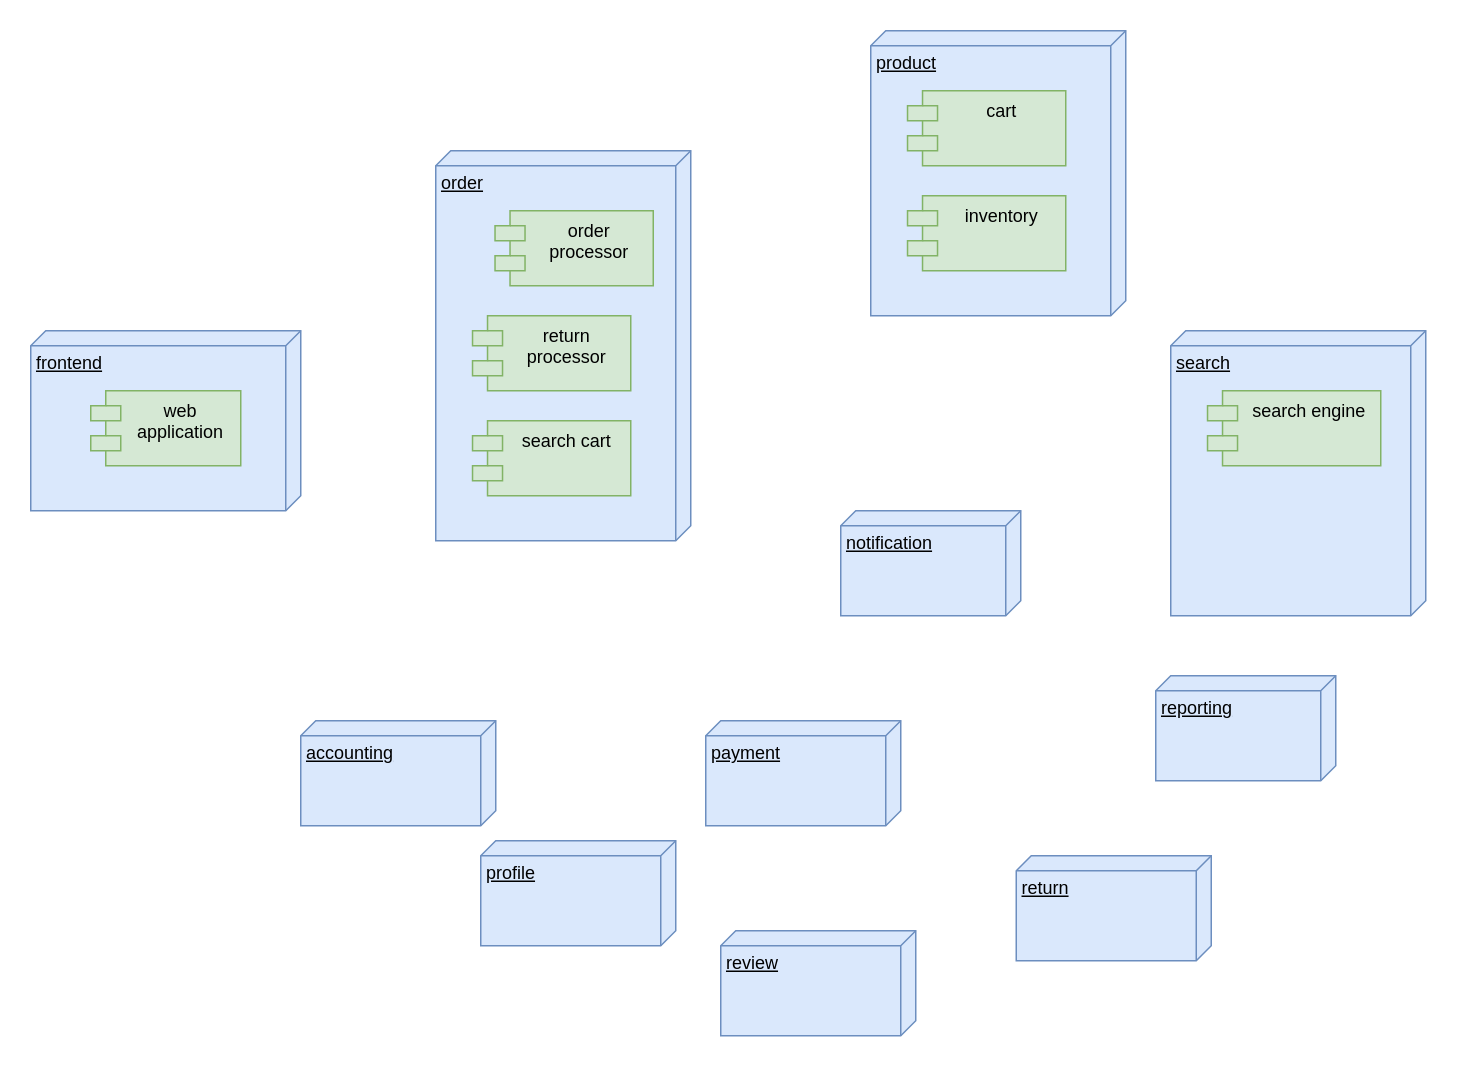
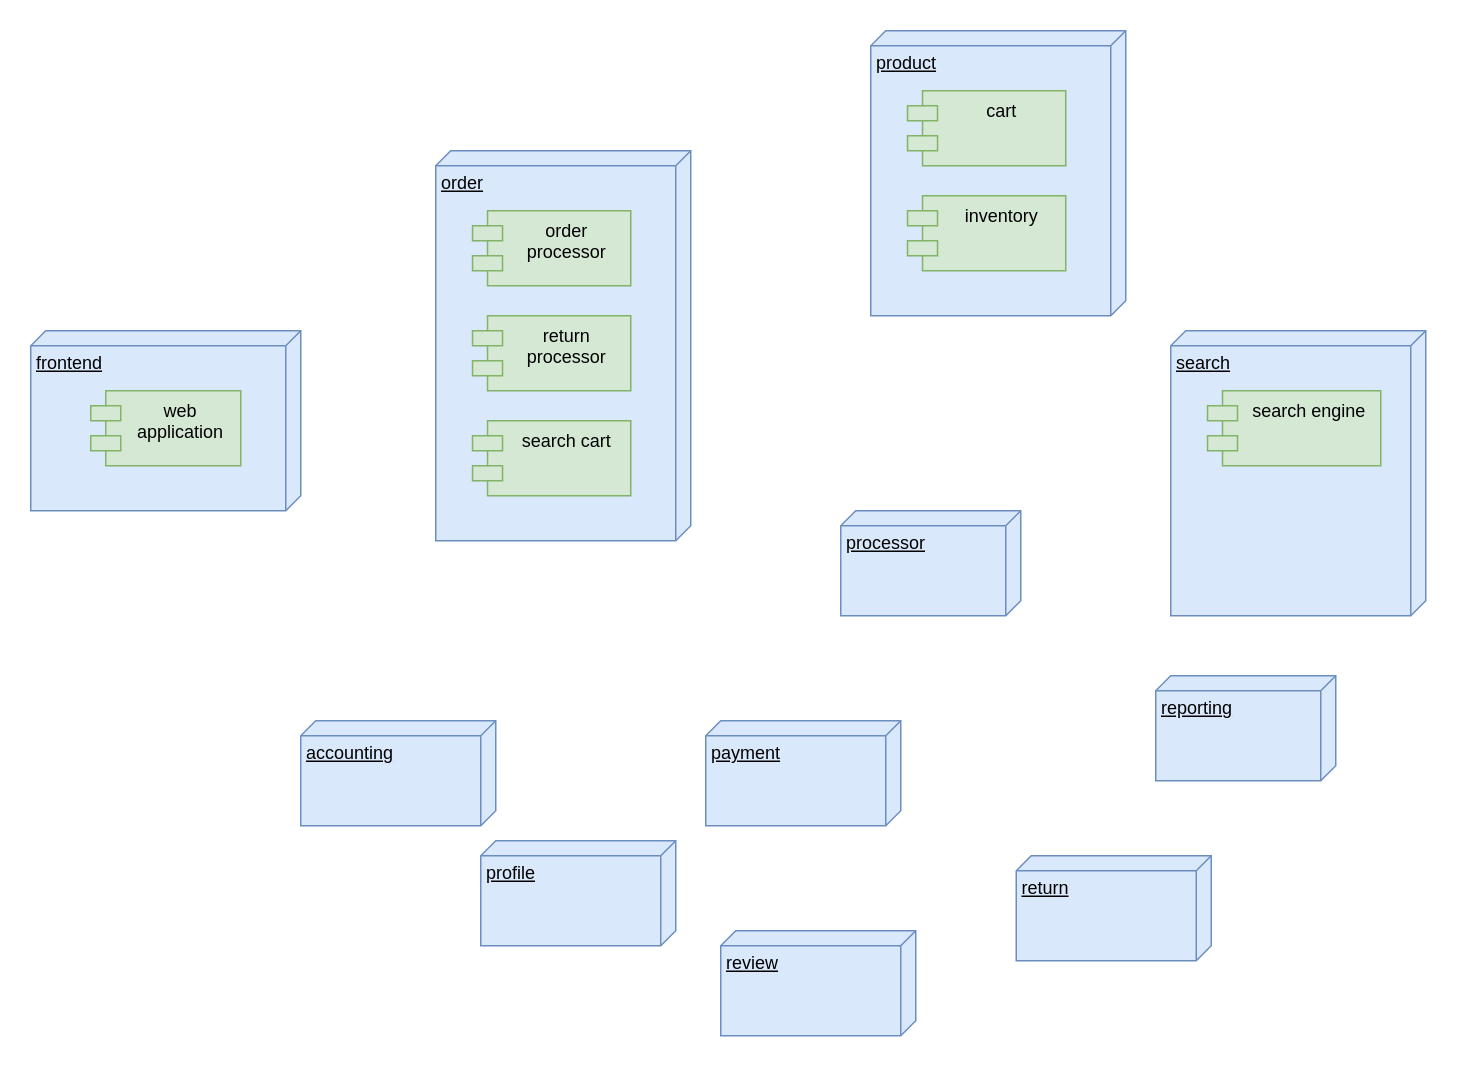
(574, 248) -> (552, 248)
(900, 544) -> (892, 544)
